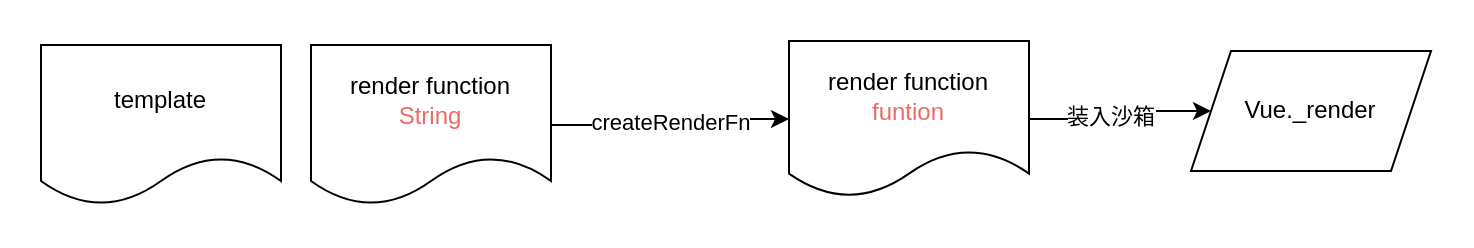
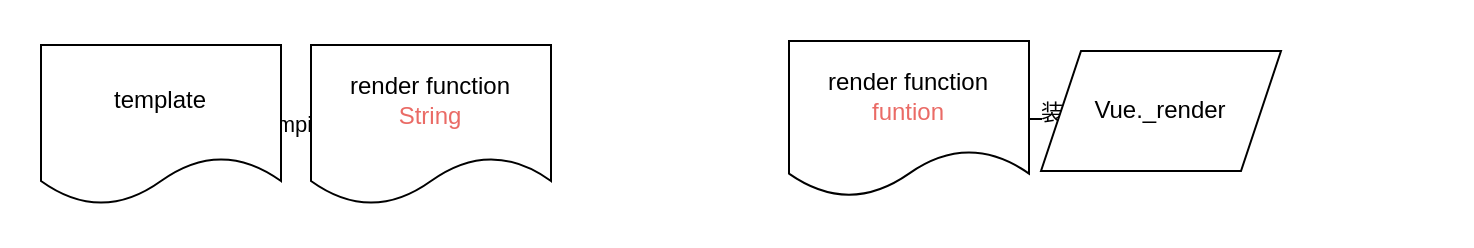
(1311, 111) -> (1161, 111)
none -> (290, 125)
(643, 125) -> none
